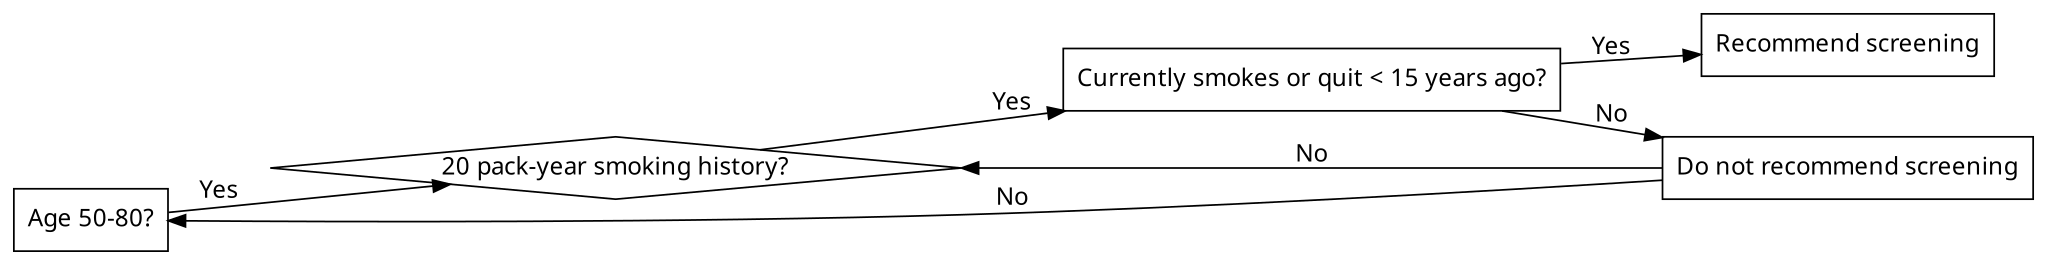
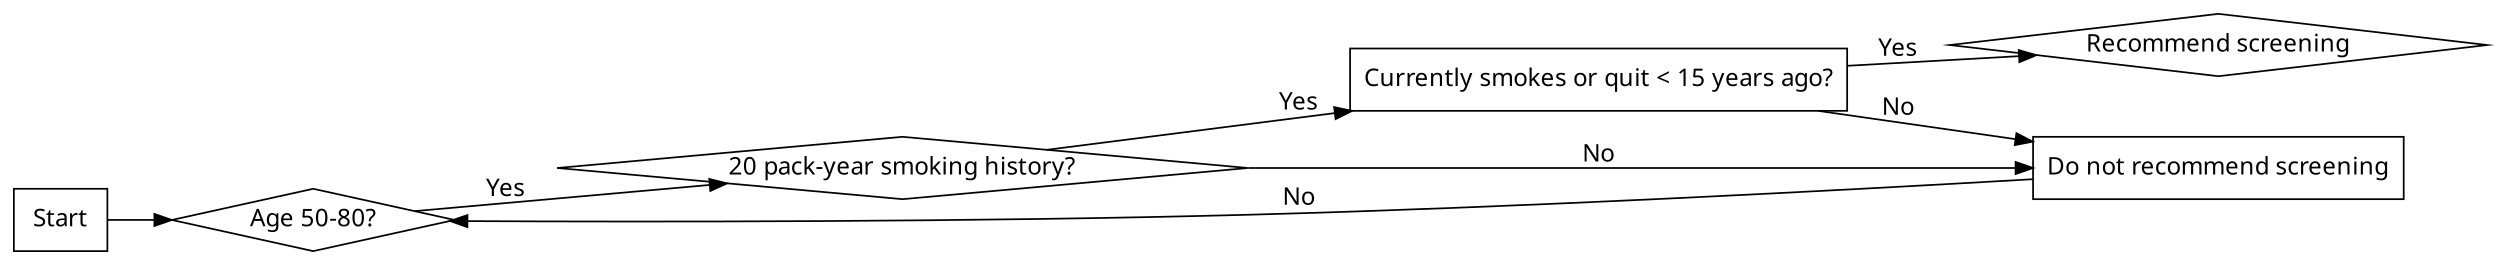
(1848, 45) -> (2218, 45)
(1320, 168) -> (1632, 168)
none -> (61, 220)
(91, 220) -> (313, 220)
